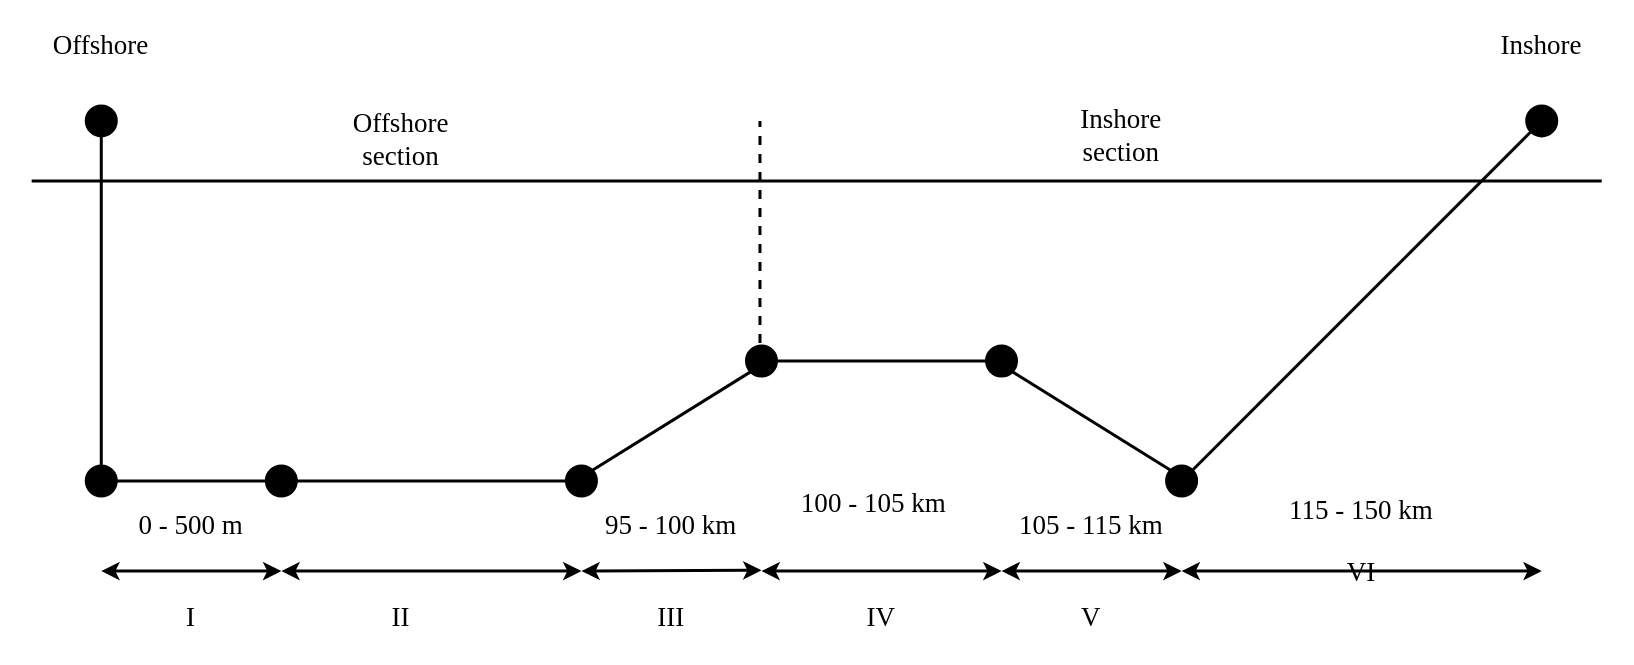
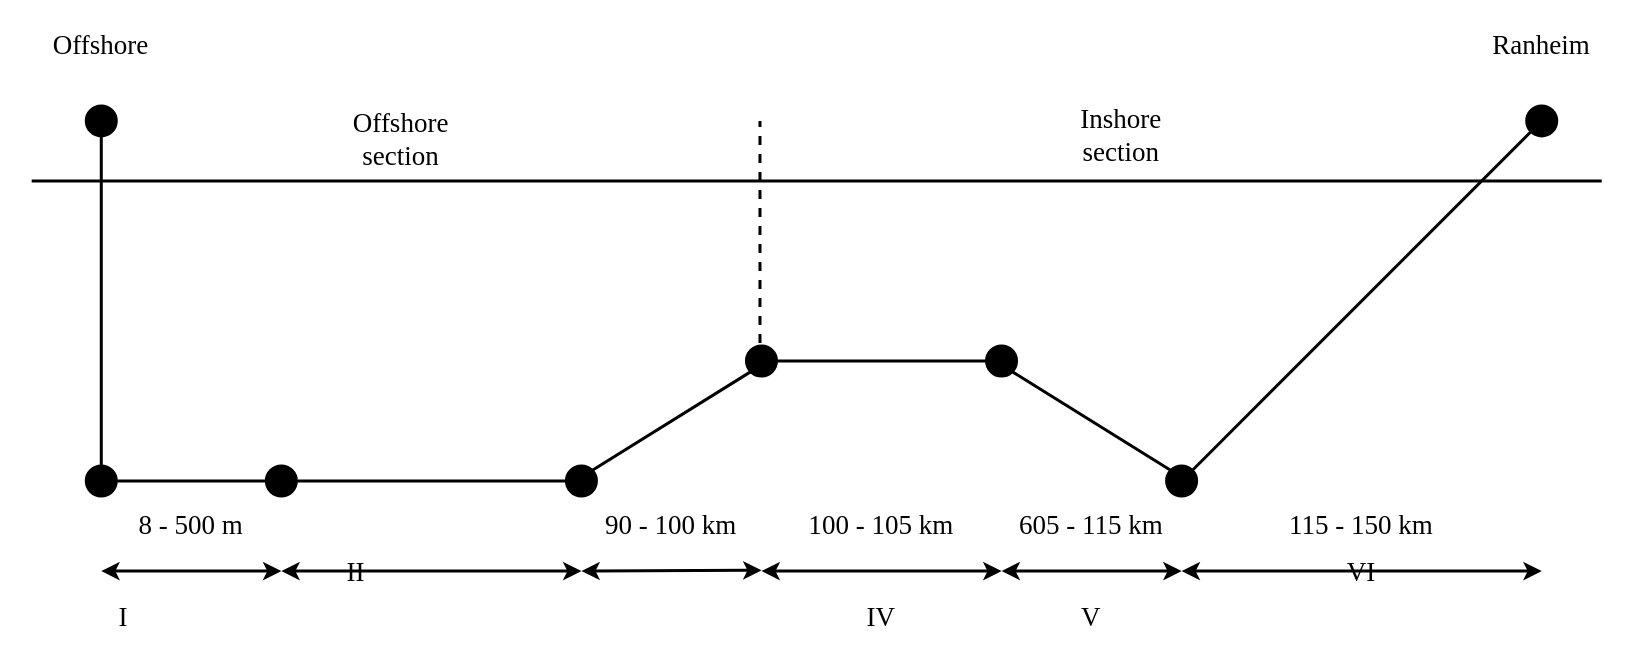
(1541, 46) -> (1541, 46)
(874, 503) -> (881, 526)
(1361, 511) -> (1361, 526)
(191, 526) -> (191, 526)
(671, 526) -> (671, 526)
(1091, 526) -> (1091, 526)
(191, 617) -> (124, 617)
(401, 617) -> (356, 572)
(671, 617) -> none
